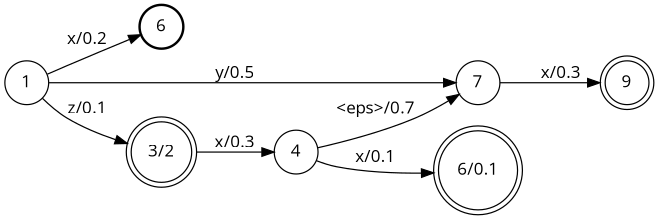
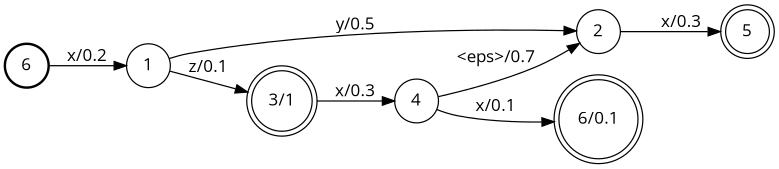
(88, 57) -> (81, 66)
(478, 83) -> (598, 32)
(627, 83) -> (748, 32)
(161, 152) -> (282, 101)
